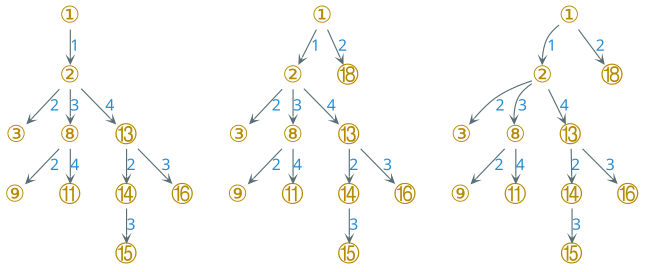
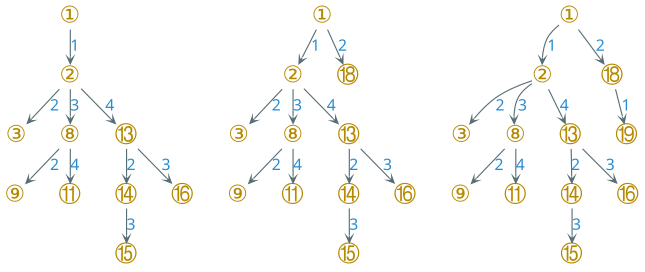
none -> (627, 136)
